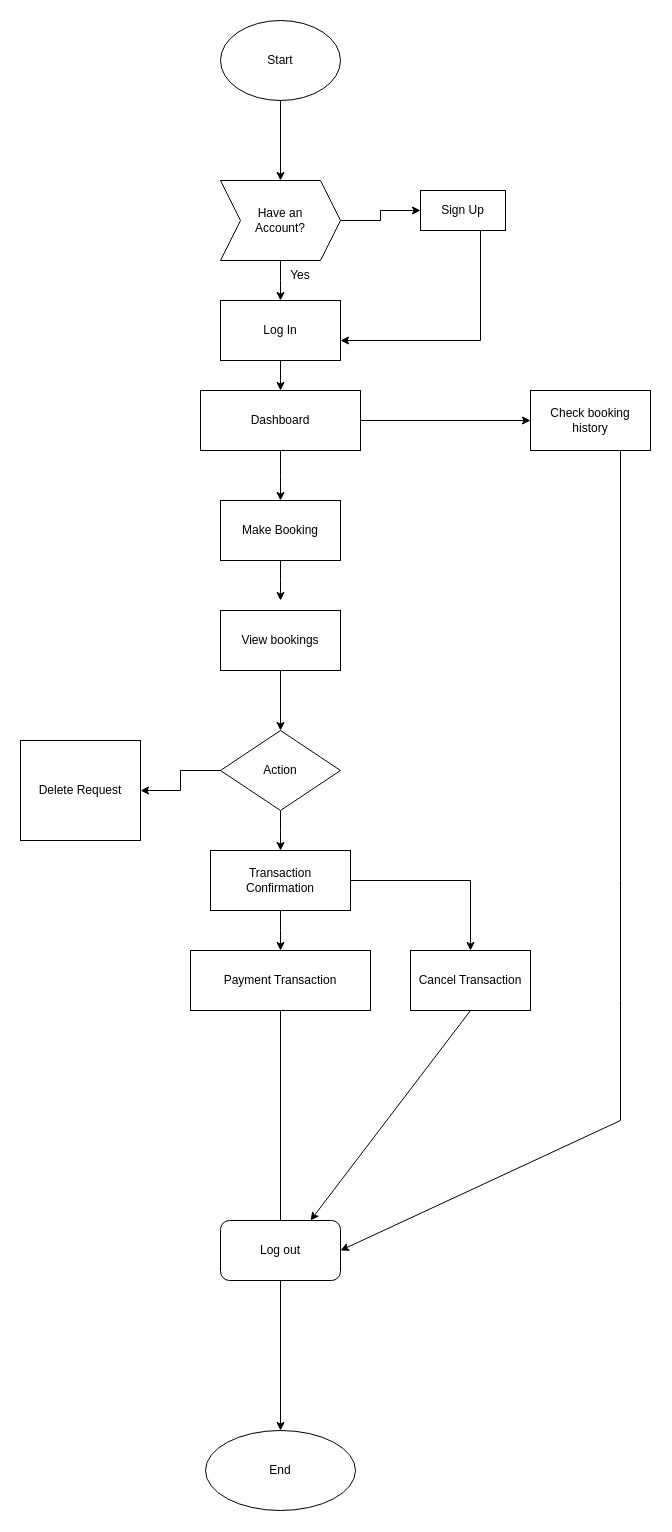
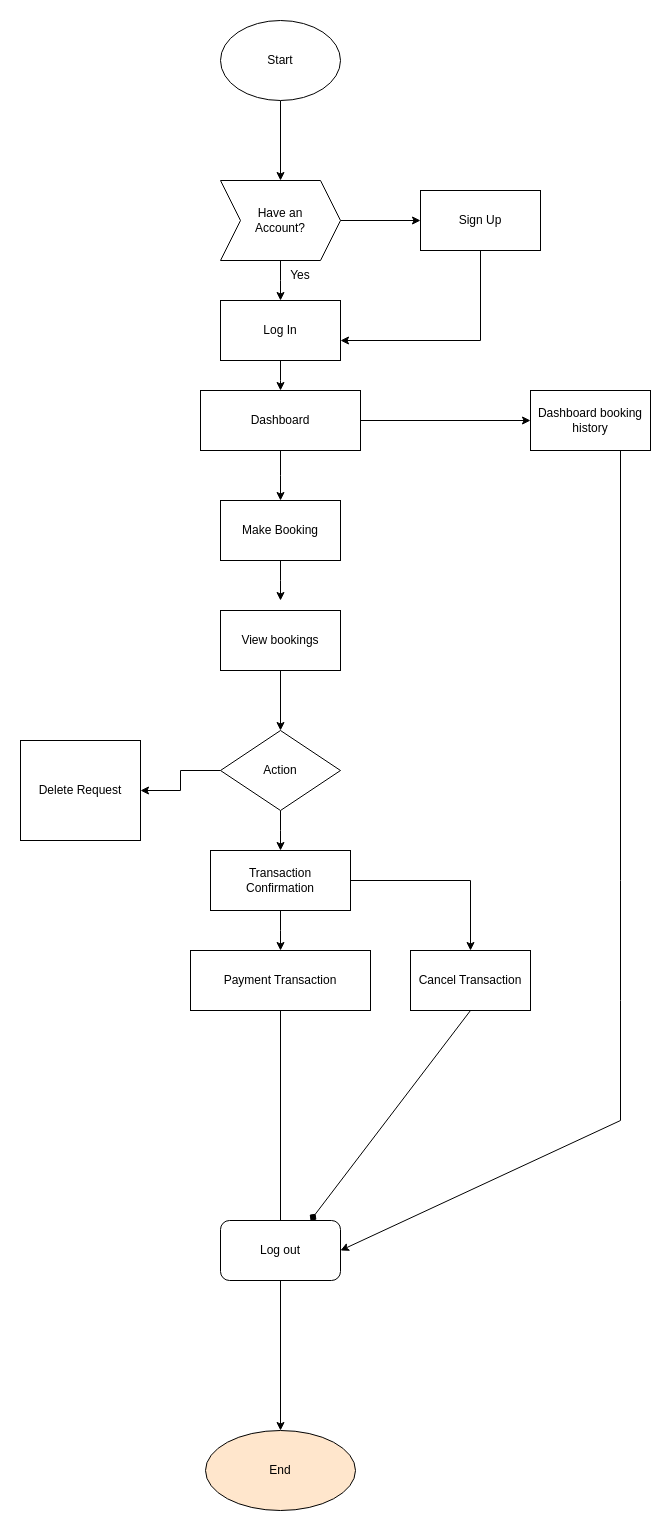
(463, 211) -> (481, 221)
(591, 421) -> (591, 421)
(316, 1214) -> (316, 1214)
(281, 1471) -> (281, 1471)
